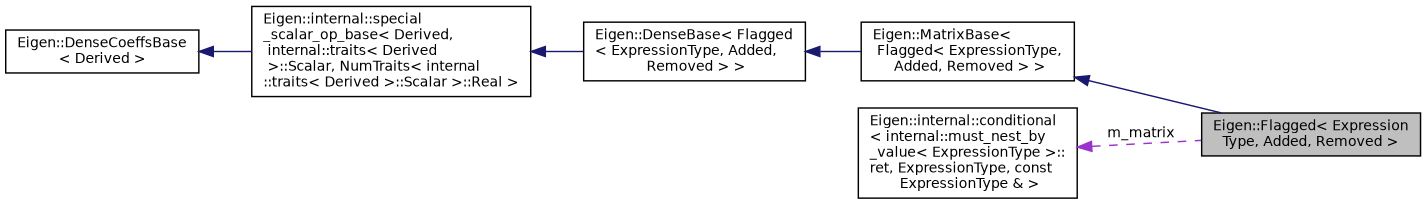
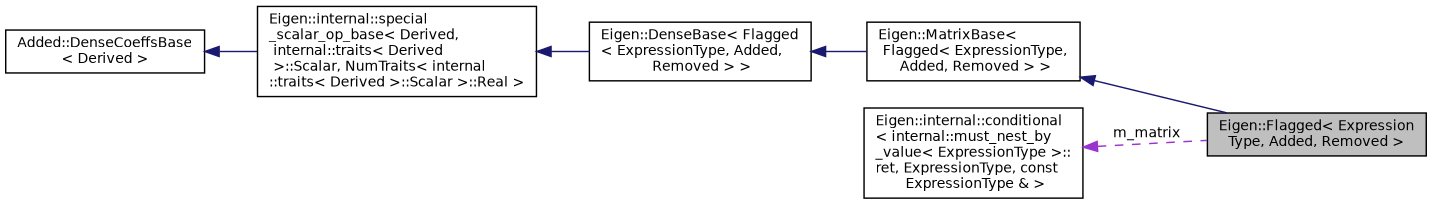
(102, 52) -> (105, 52)
